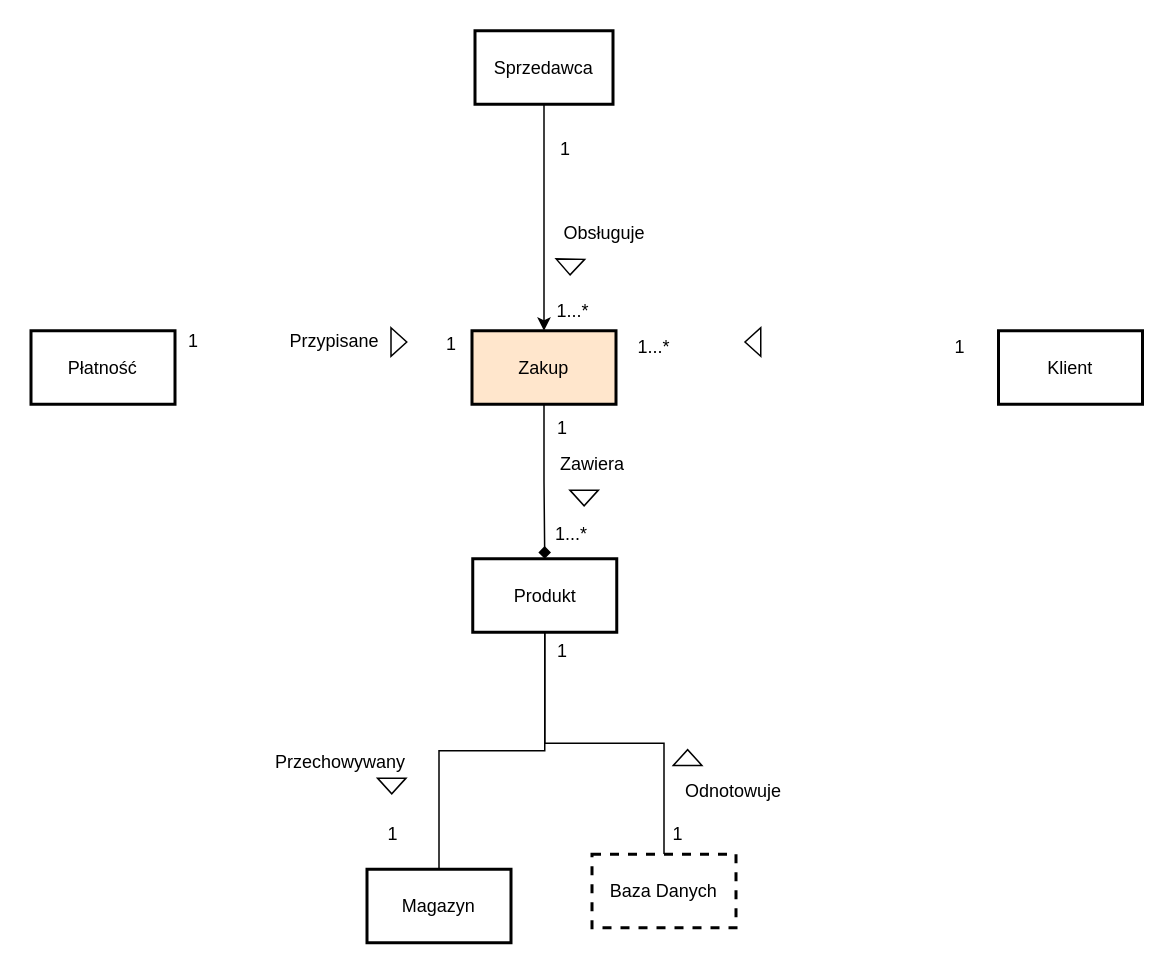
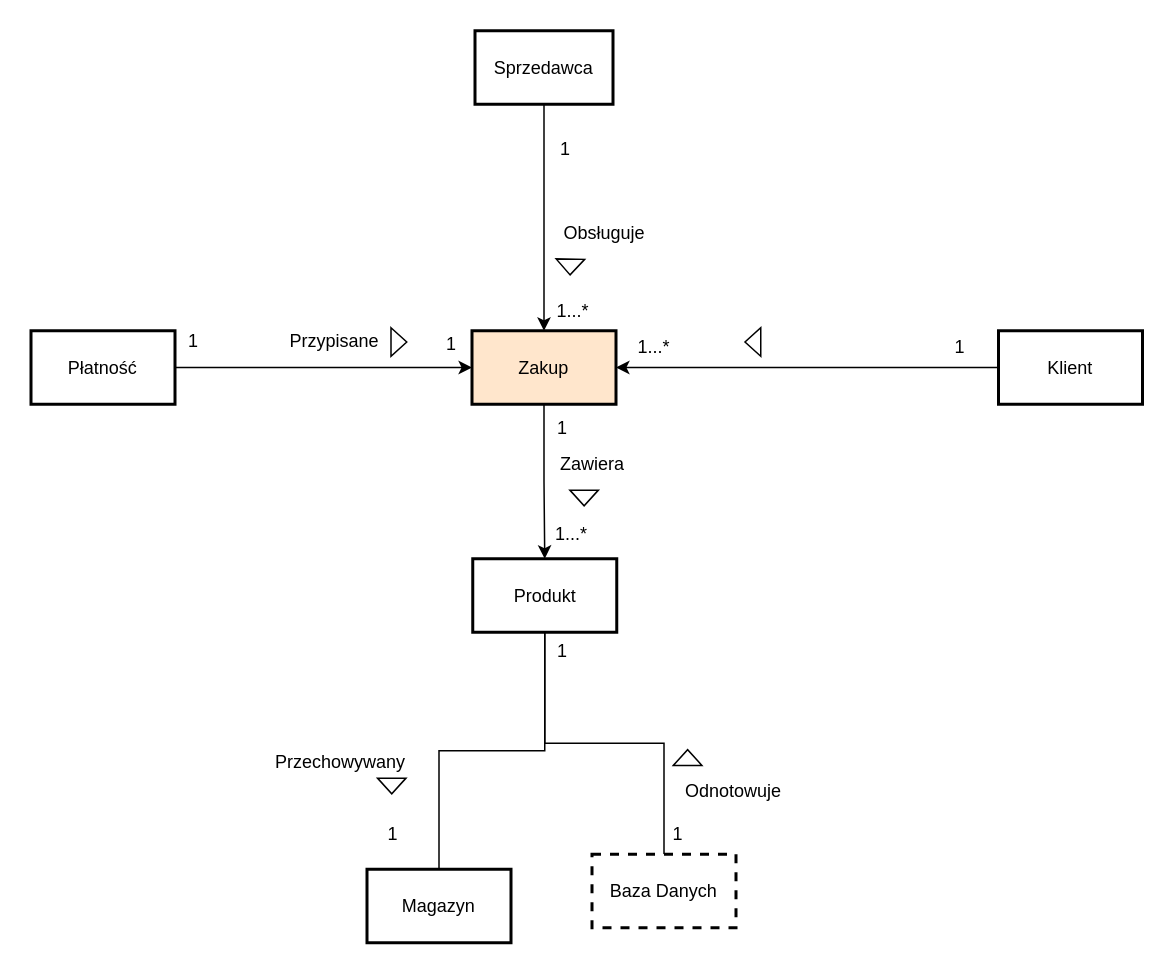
none -> (318, 368)
none -> (812, 368)
(544, 546) -> (544, 547)
